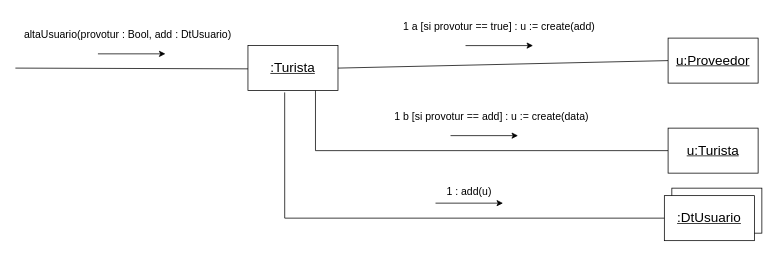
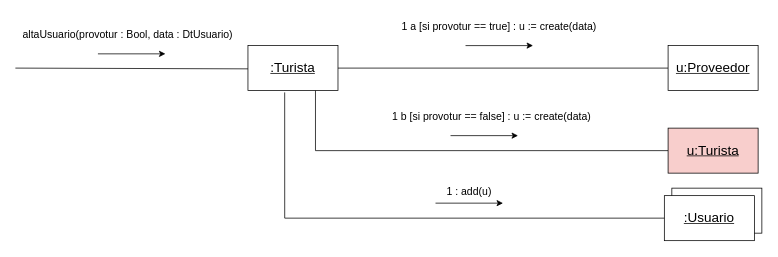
(499, 27) -> (499, 27)
(128, 34) -> (128, 34)
(713, 60) -> (713, 68)
(492, 117) -> (492, 117)
(713, 150) -> (713, 150)
(709, 218) -> (709, 218)
